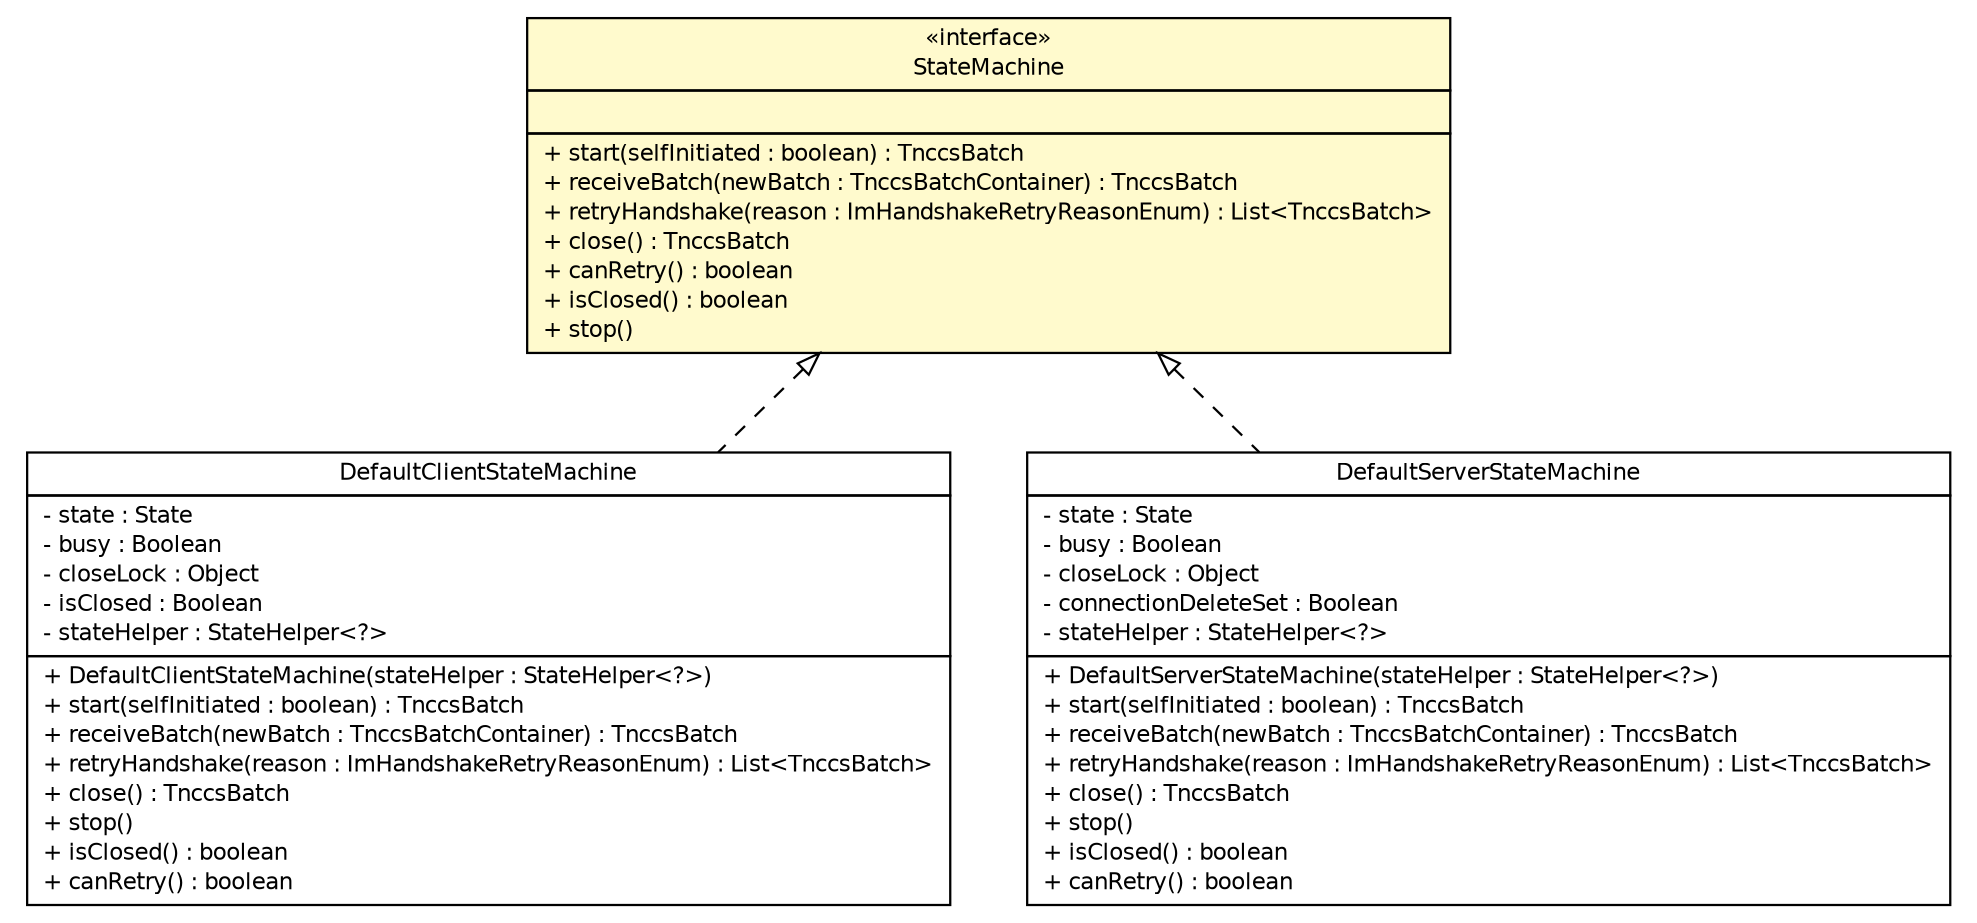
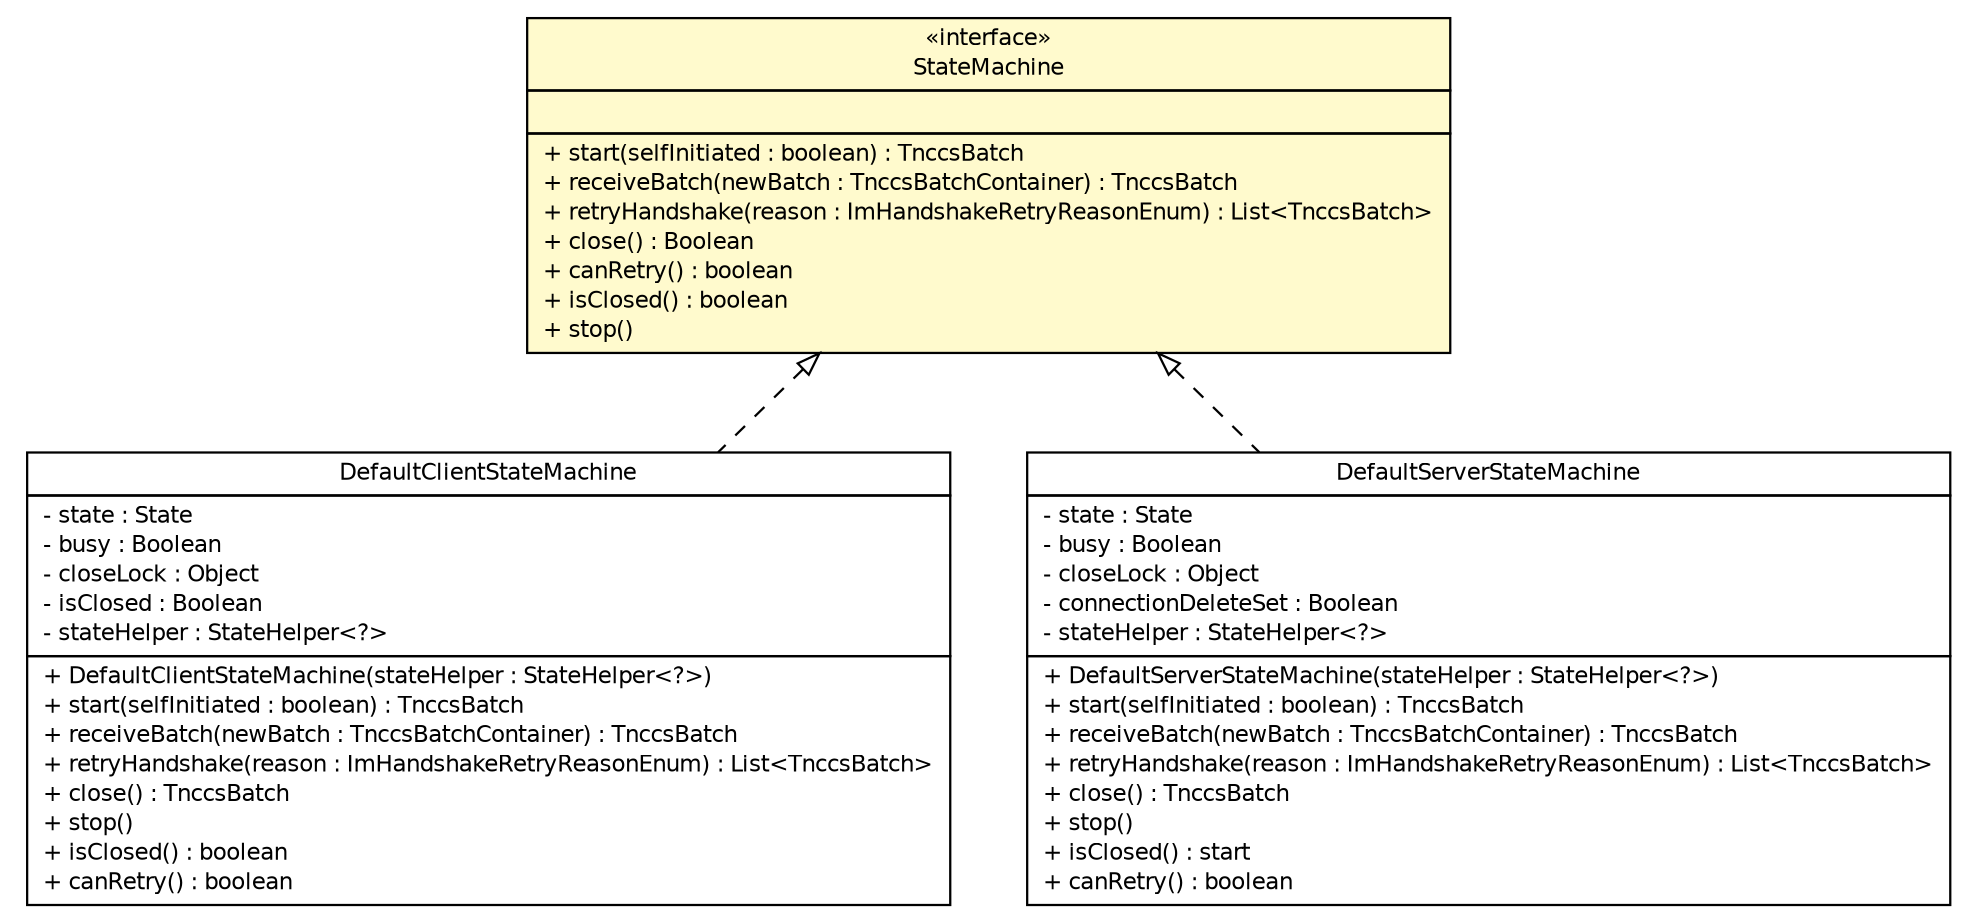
(666, 242) -> (649, 242)
(1166, 853) -> (1147, 853)
